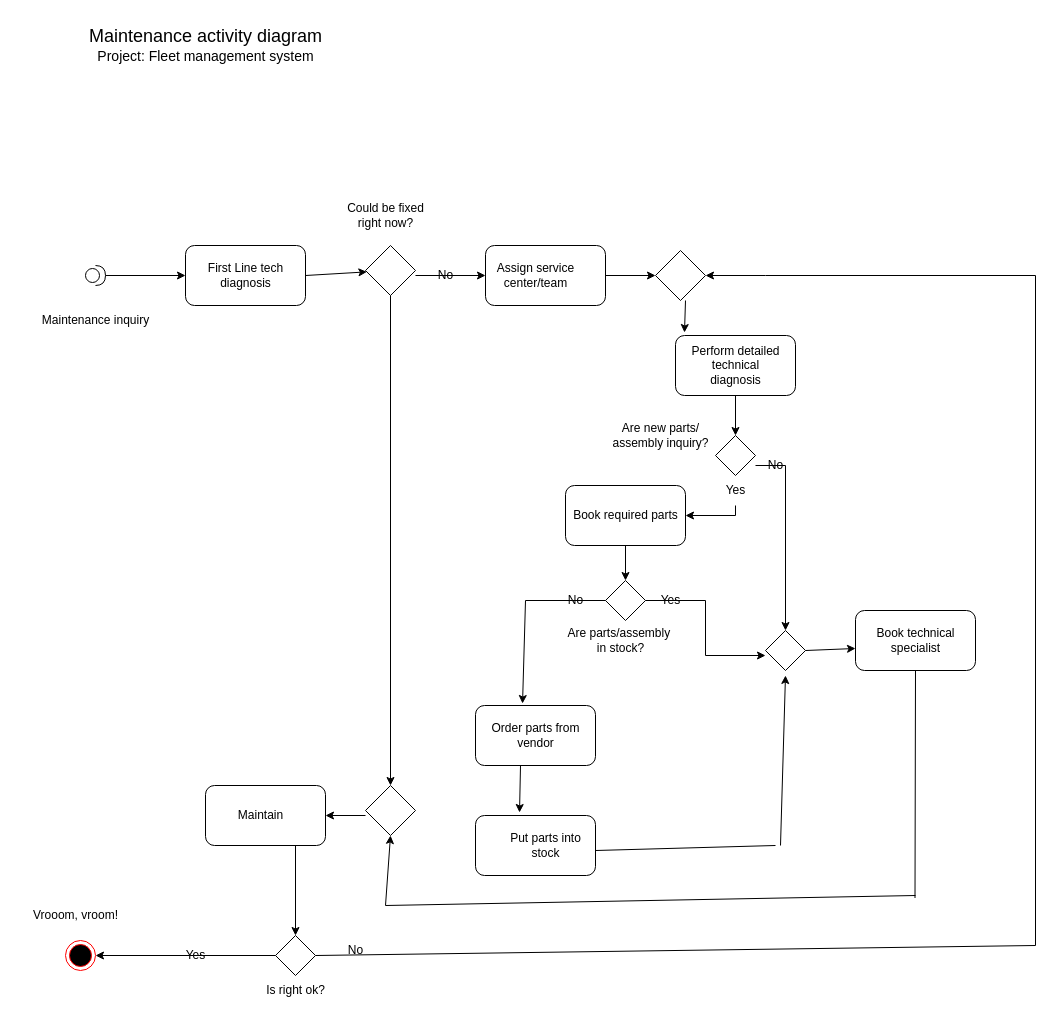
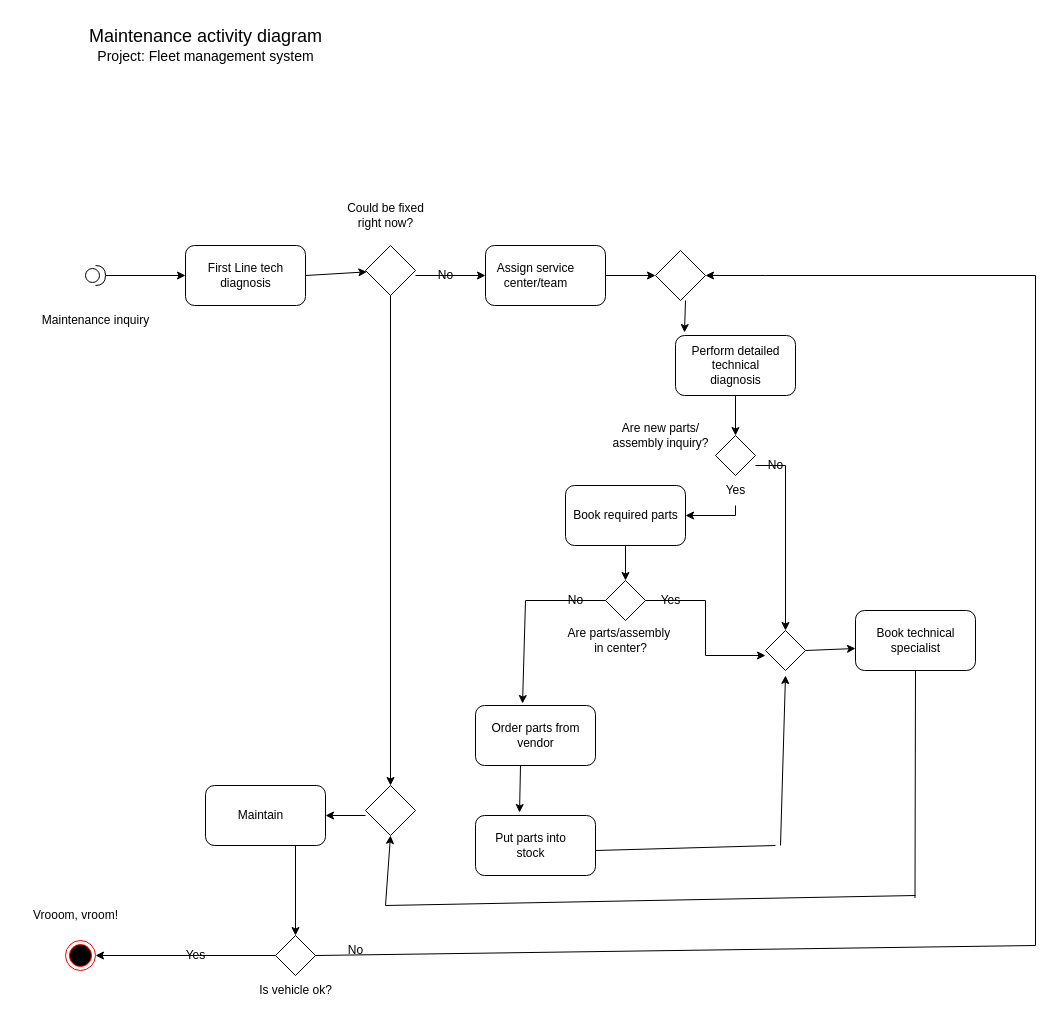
(621, 641) -> (621, 641)
(546, 846) -> (531, 846)
(296, 991) -> (296, 991)
